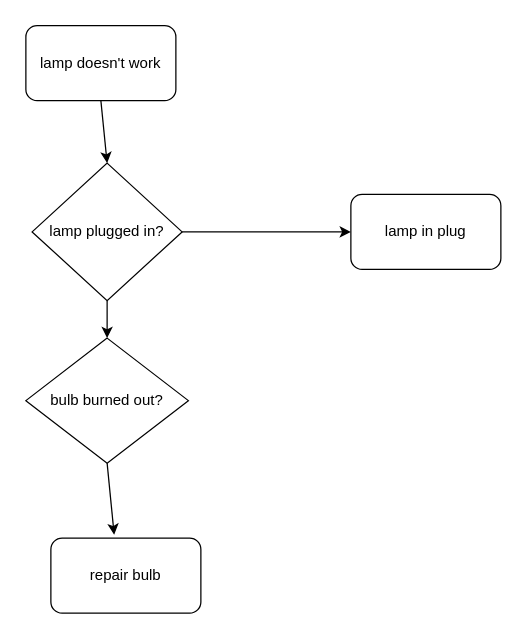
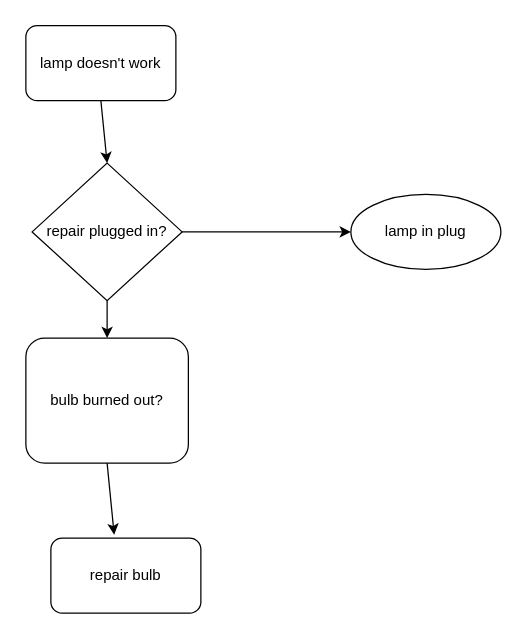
(107, 232) -> (107, 232)
(426, 232) -> (426, 232)
(107, 401) -> (107, 401)
